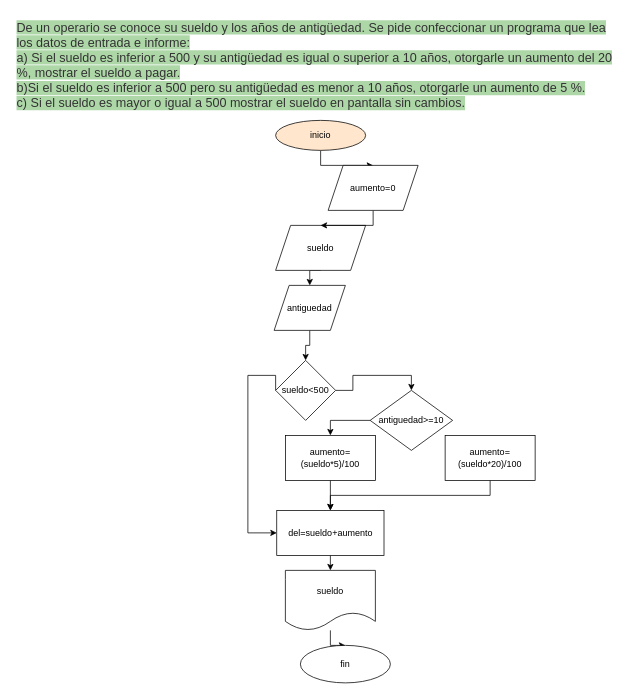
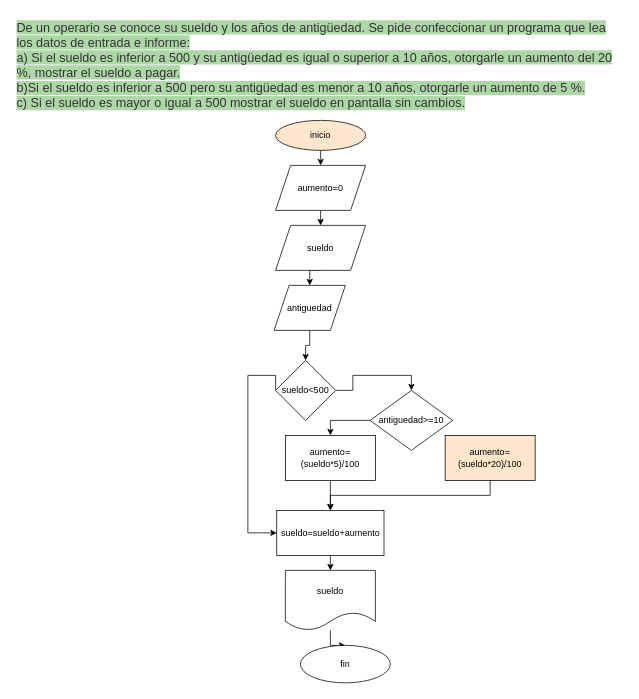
(373, 188) -> (321, 188)
(490, 458) -> (490, 458)
(331, 533) -> (331, 533)
